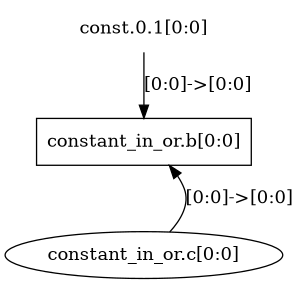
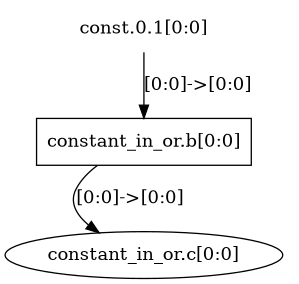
(185, 205) -> (74, 193)
